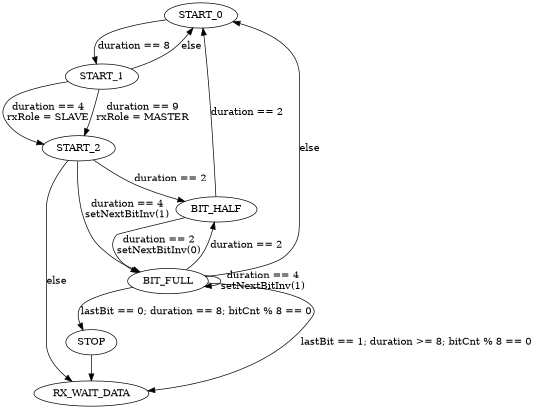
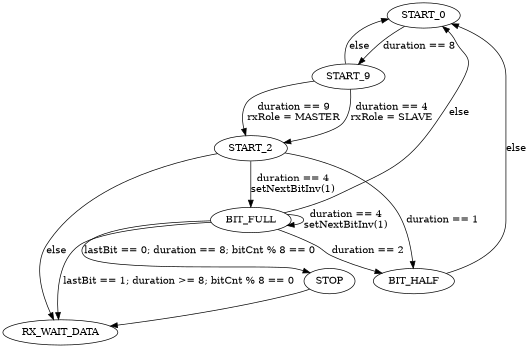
(102, 77) -> (349, 77)
(247, 112) -> (516, 148)
(170, 179) -> (442, 220)
(130, 231) -> none
